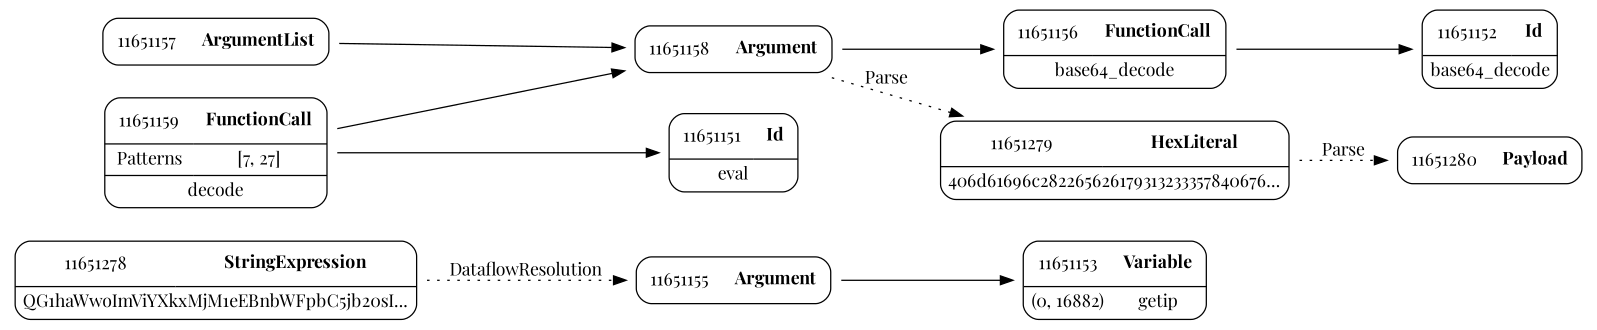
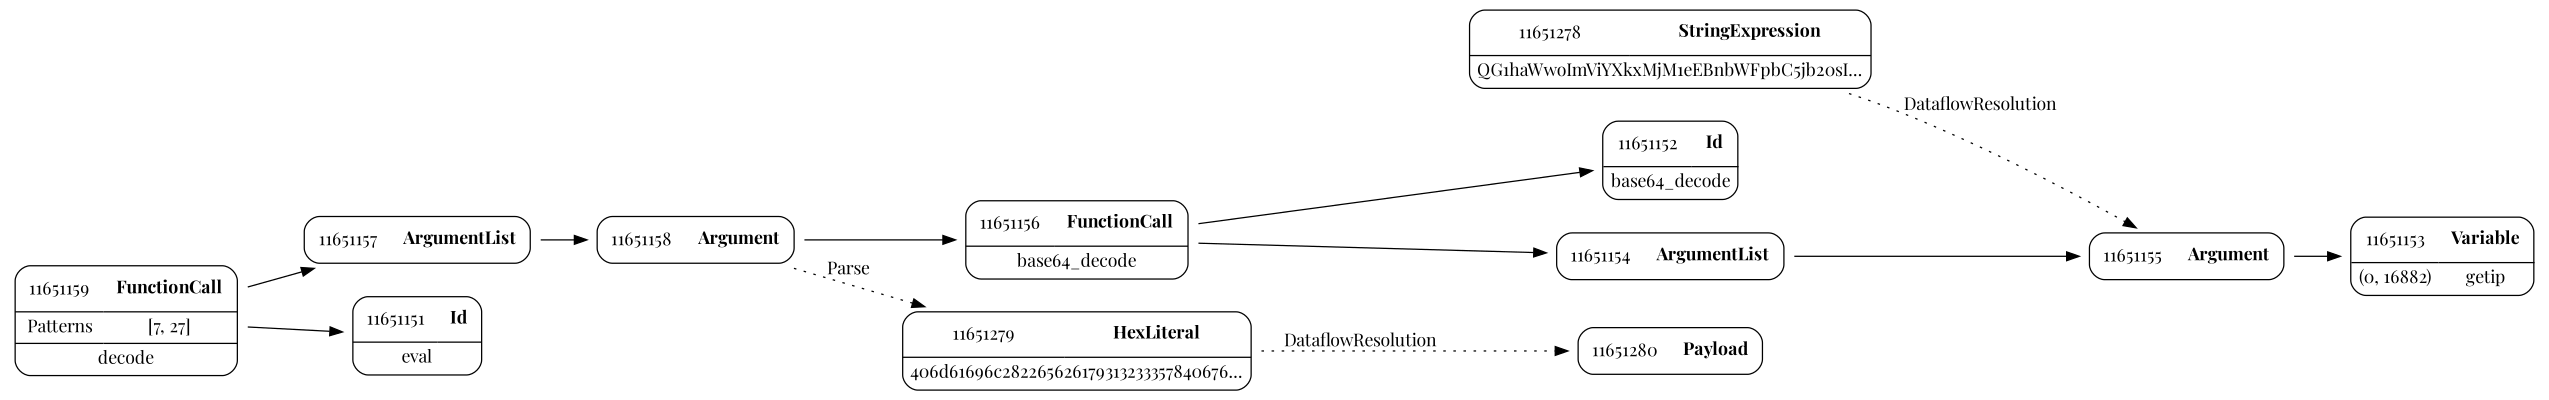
(475, 101) -> (275, 279)
(1343, 151) -> (1360, 342)
none -> (1670, 256)
